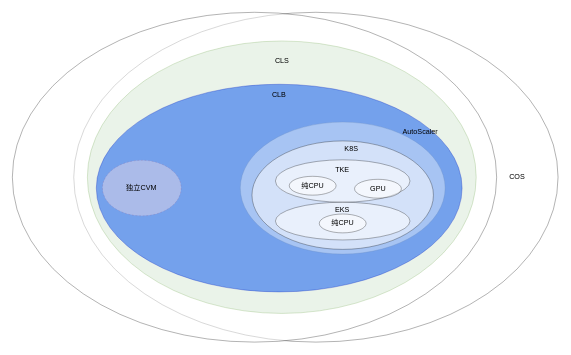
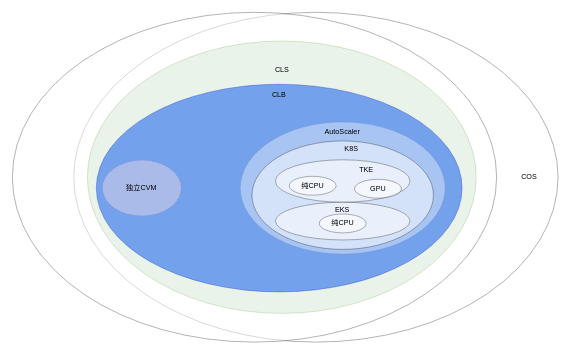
(282, 61) -> (282, 70)
(421, 132) -> (343, 132)
(343, 169) -> (367, 169)
(517, 177) -> (529, 177)
